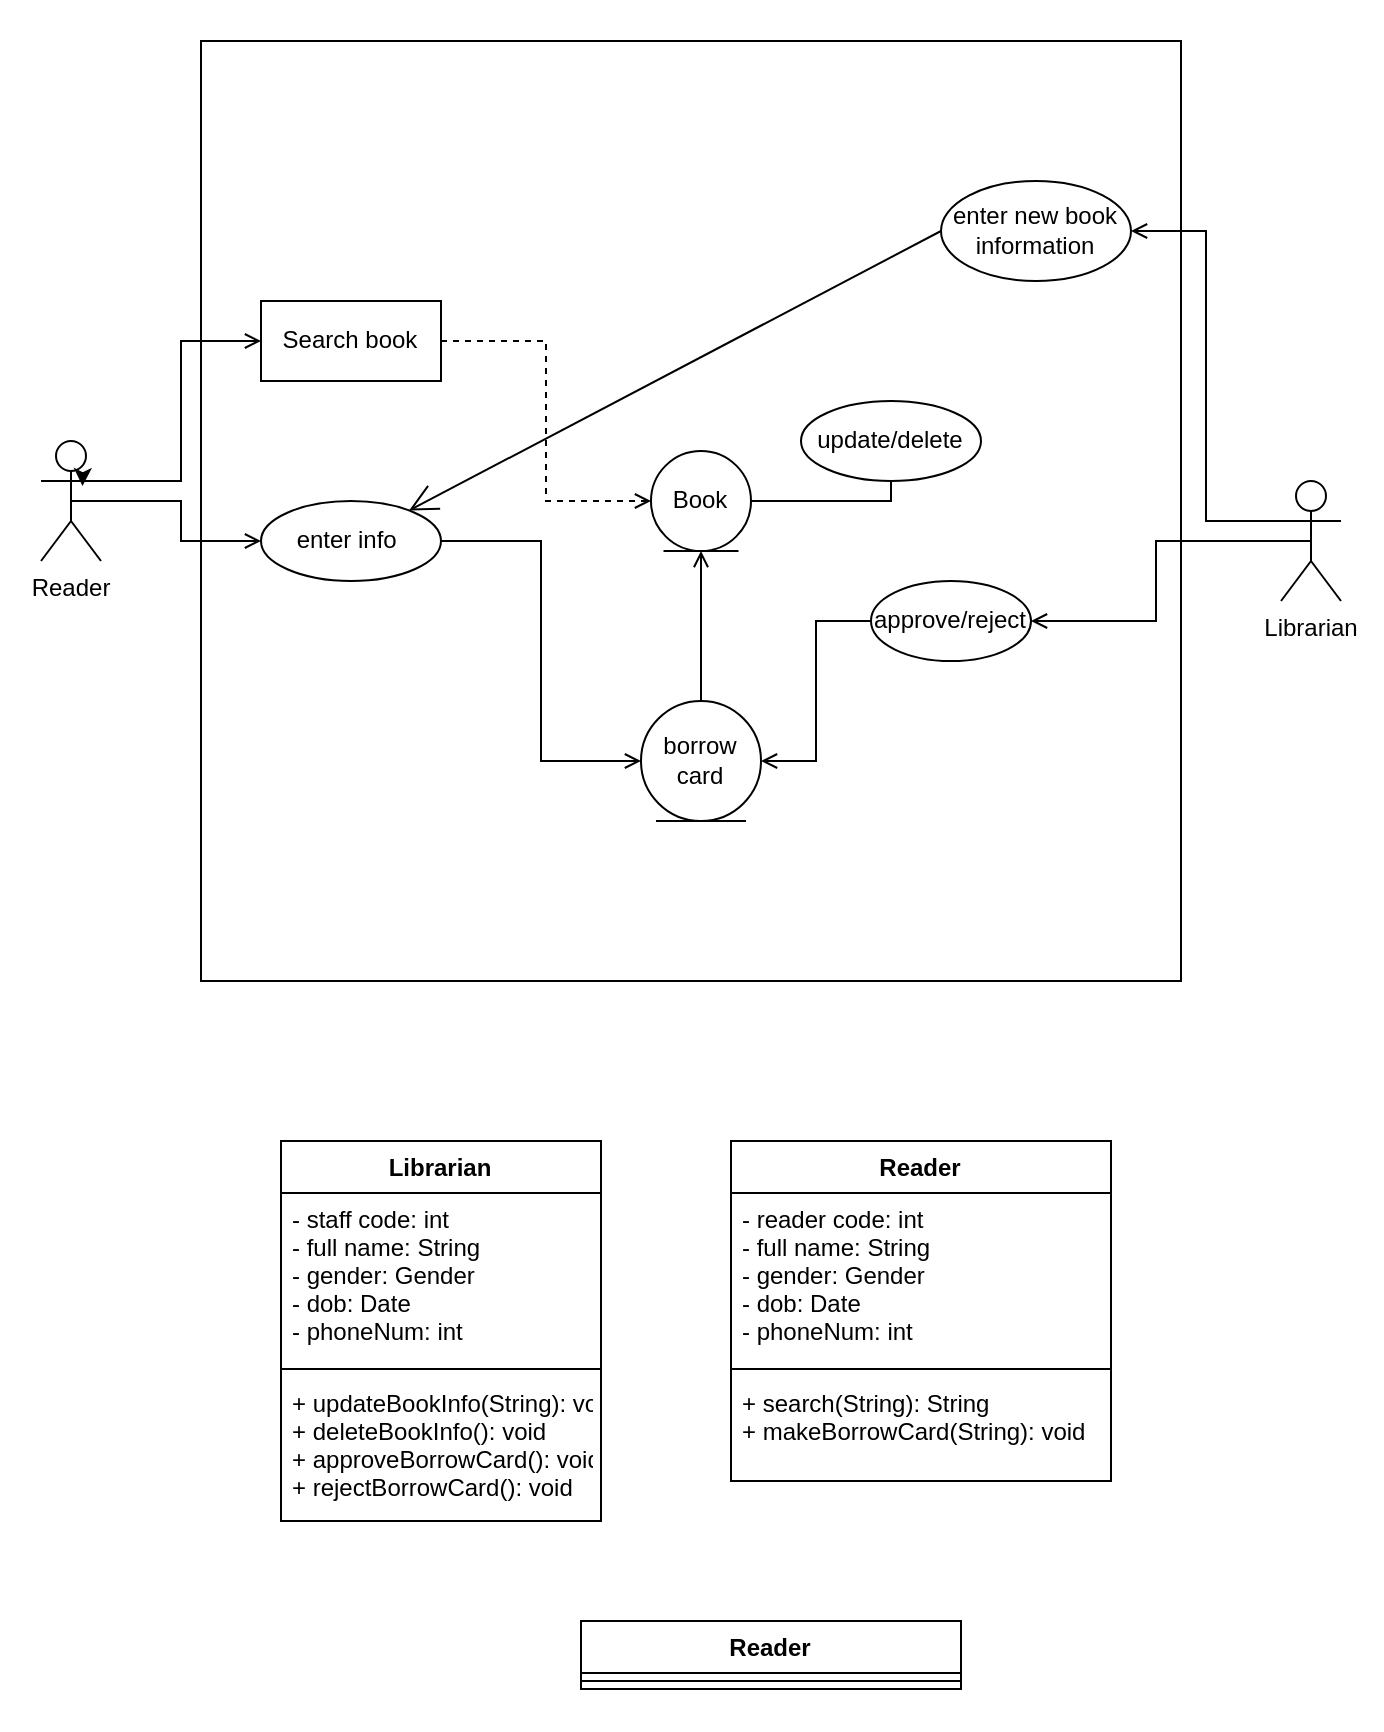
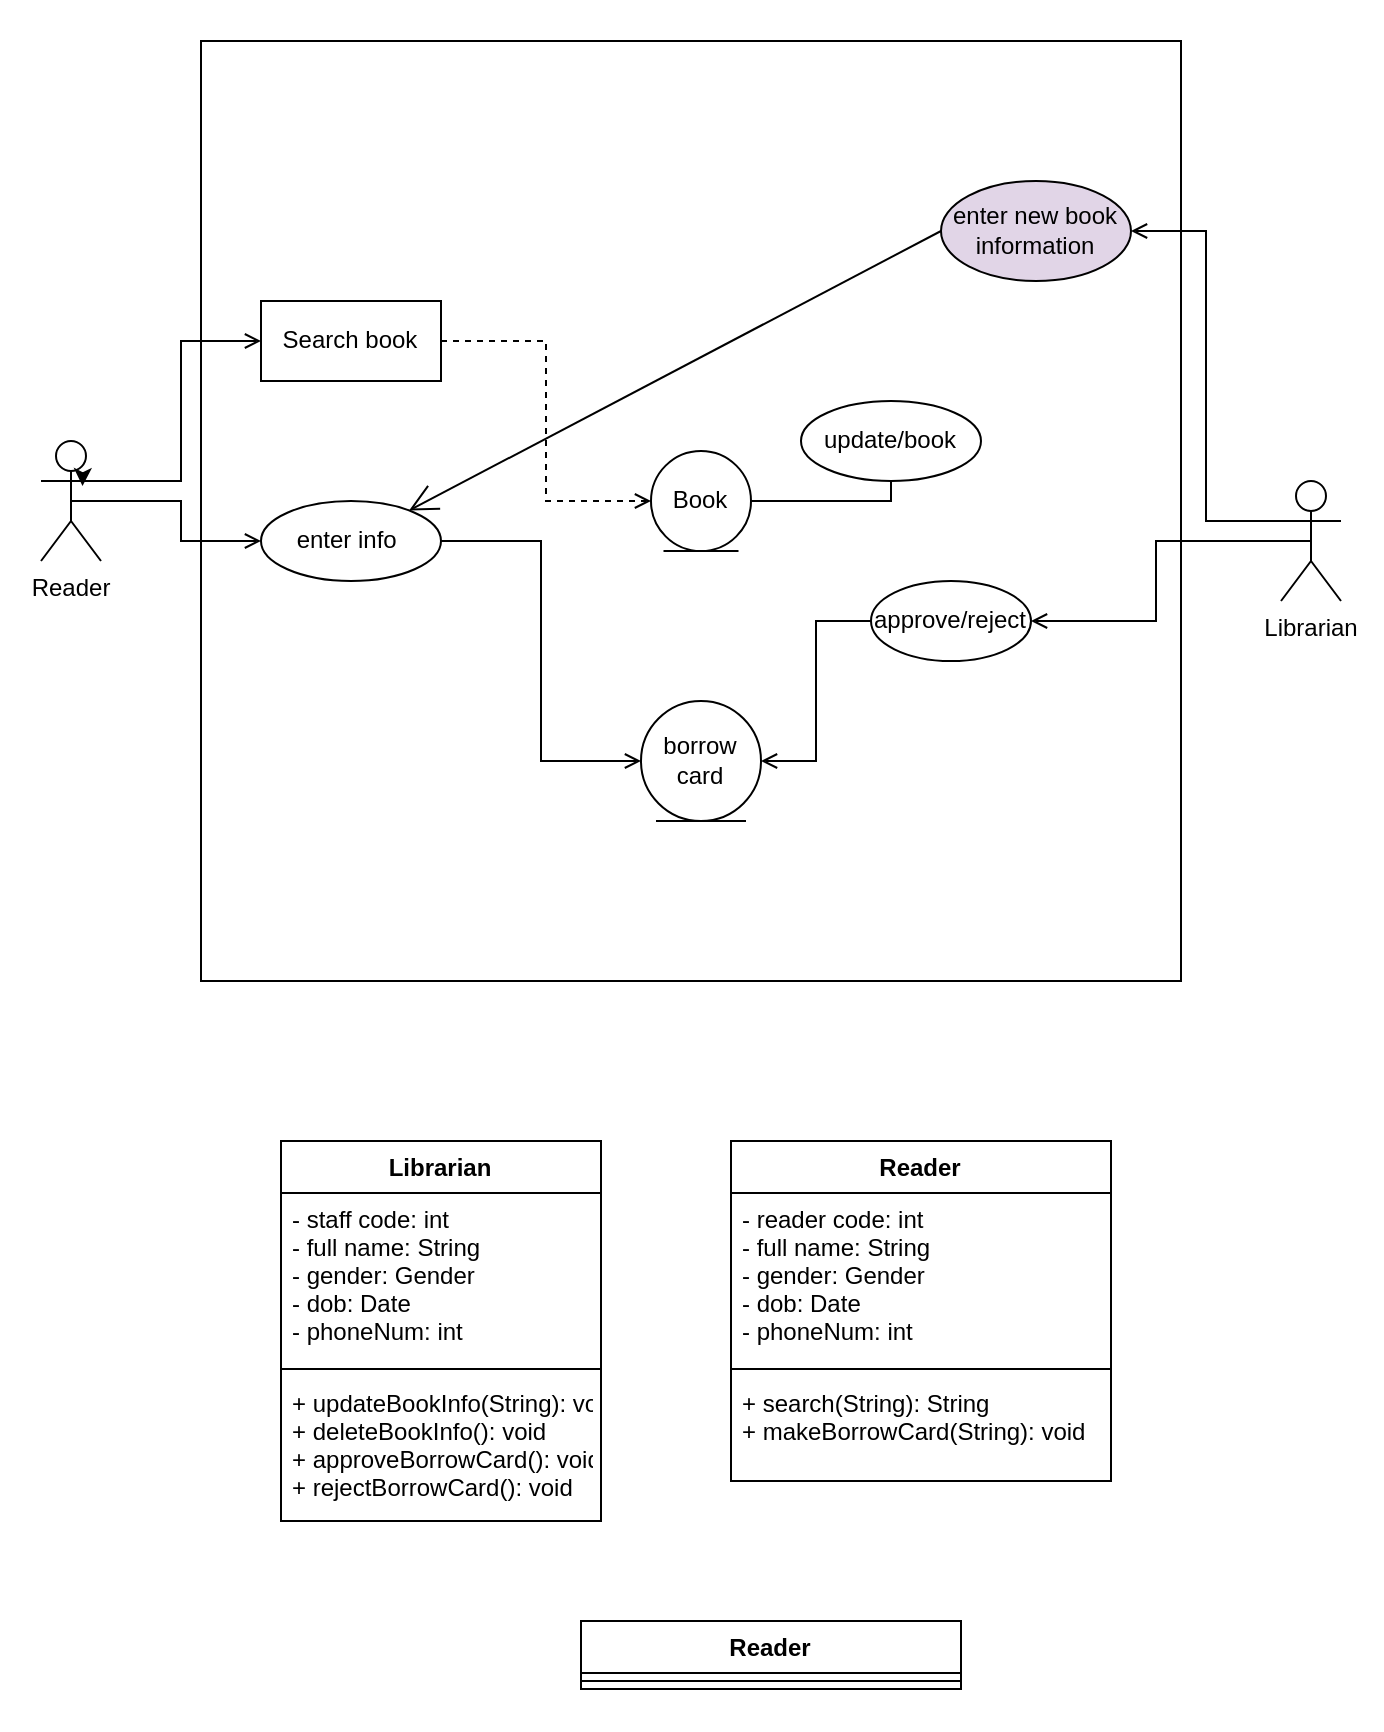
(1036, 231) -> (1036, 231)
(891, 441) -> (891, 441)
(701, 629) -> none
